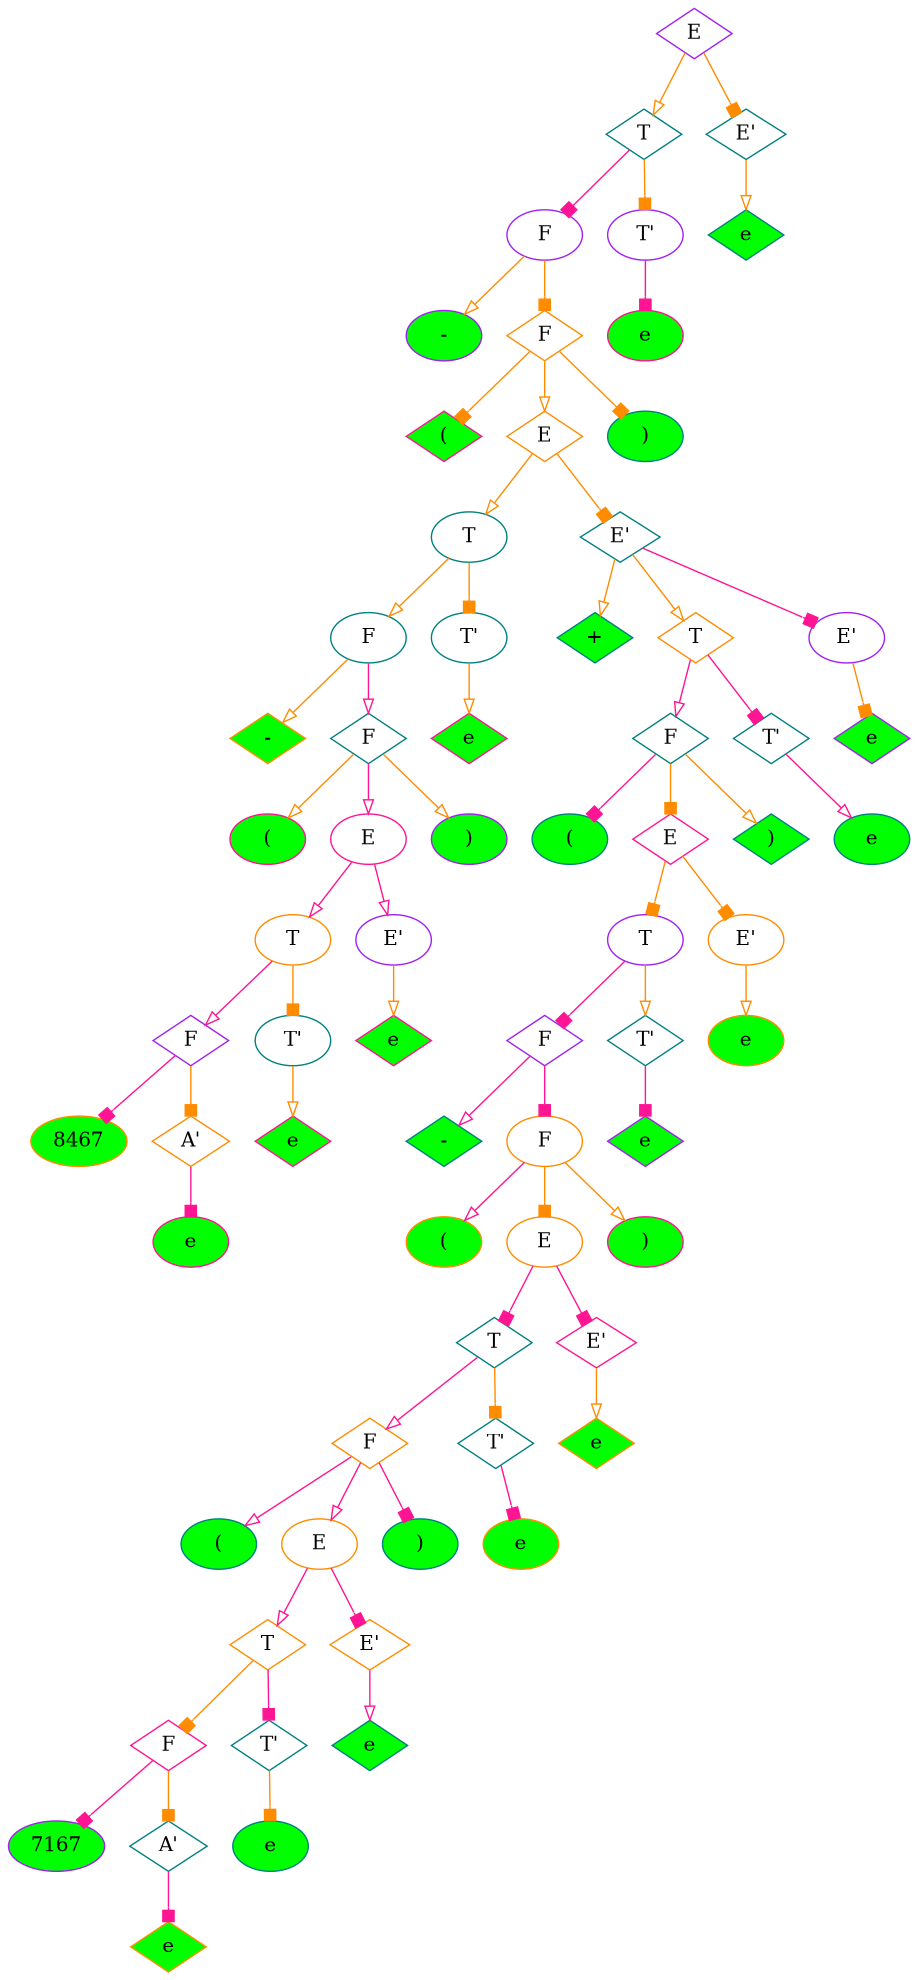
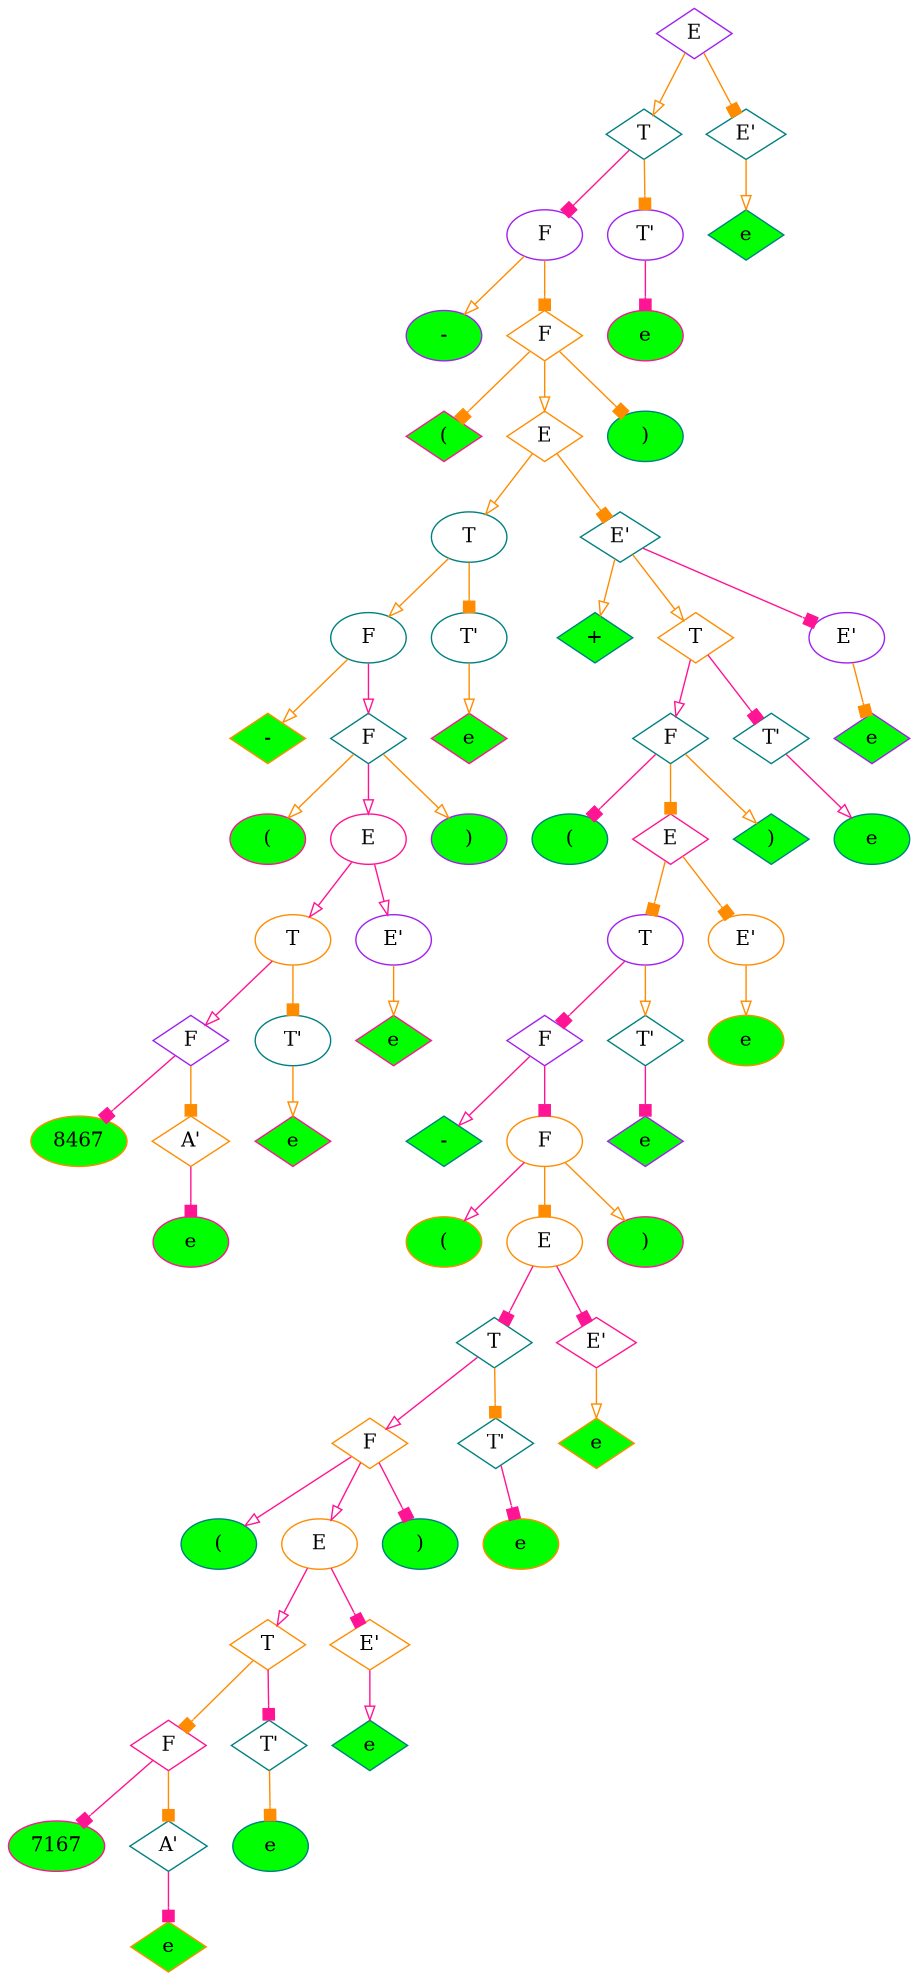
(57, 1846) -> (57, 1846)
